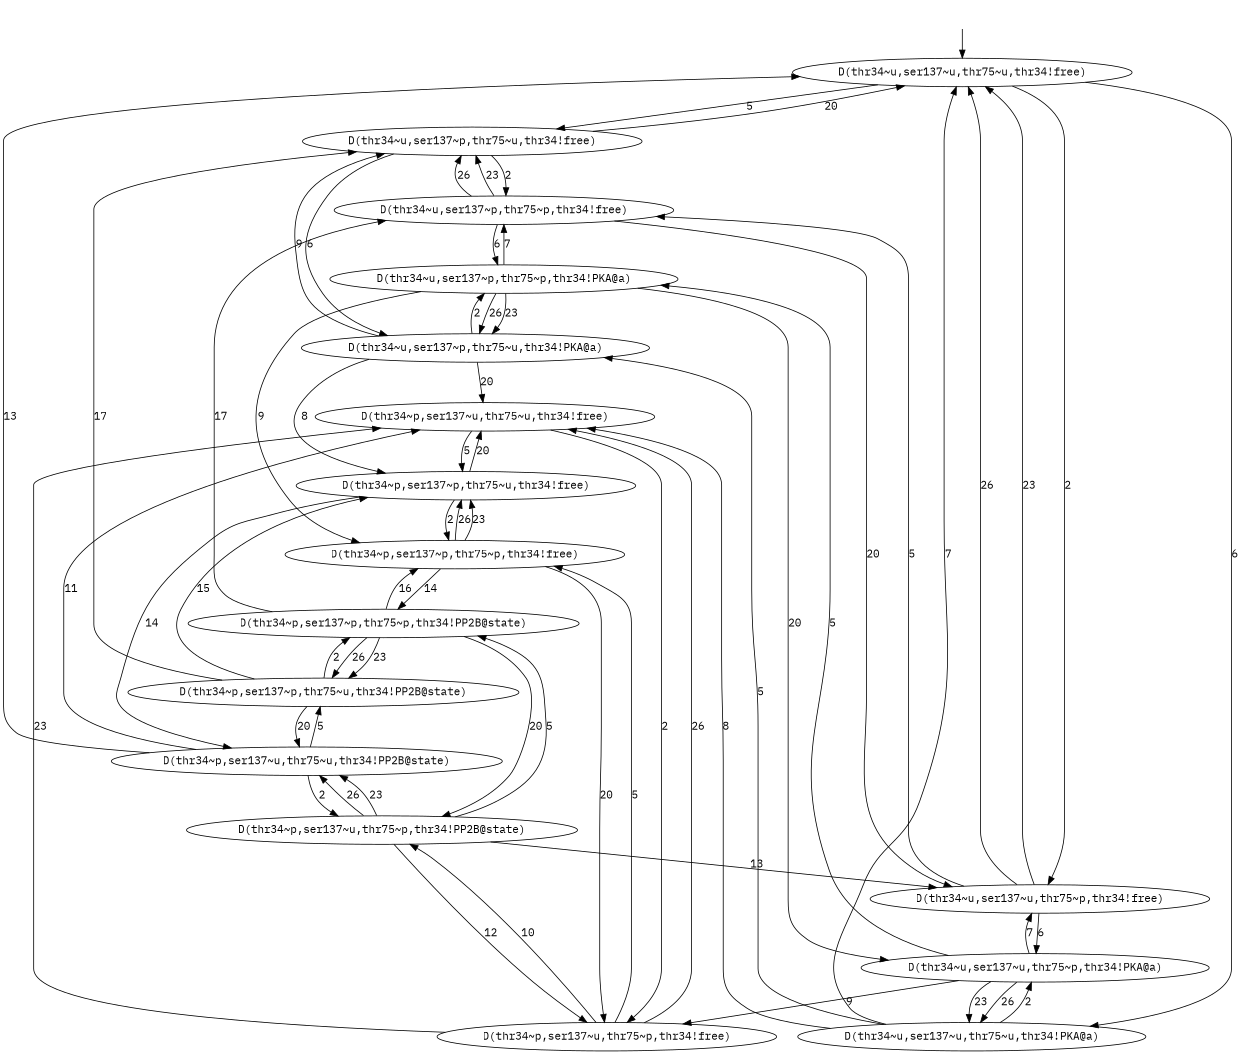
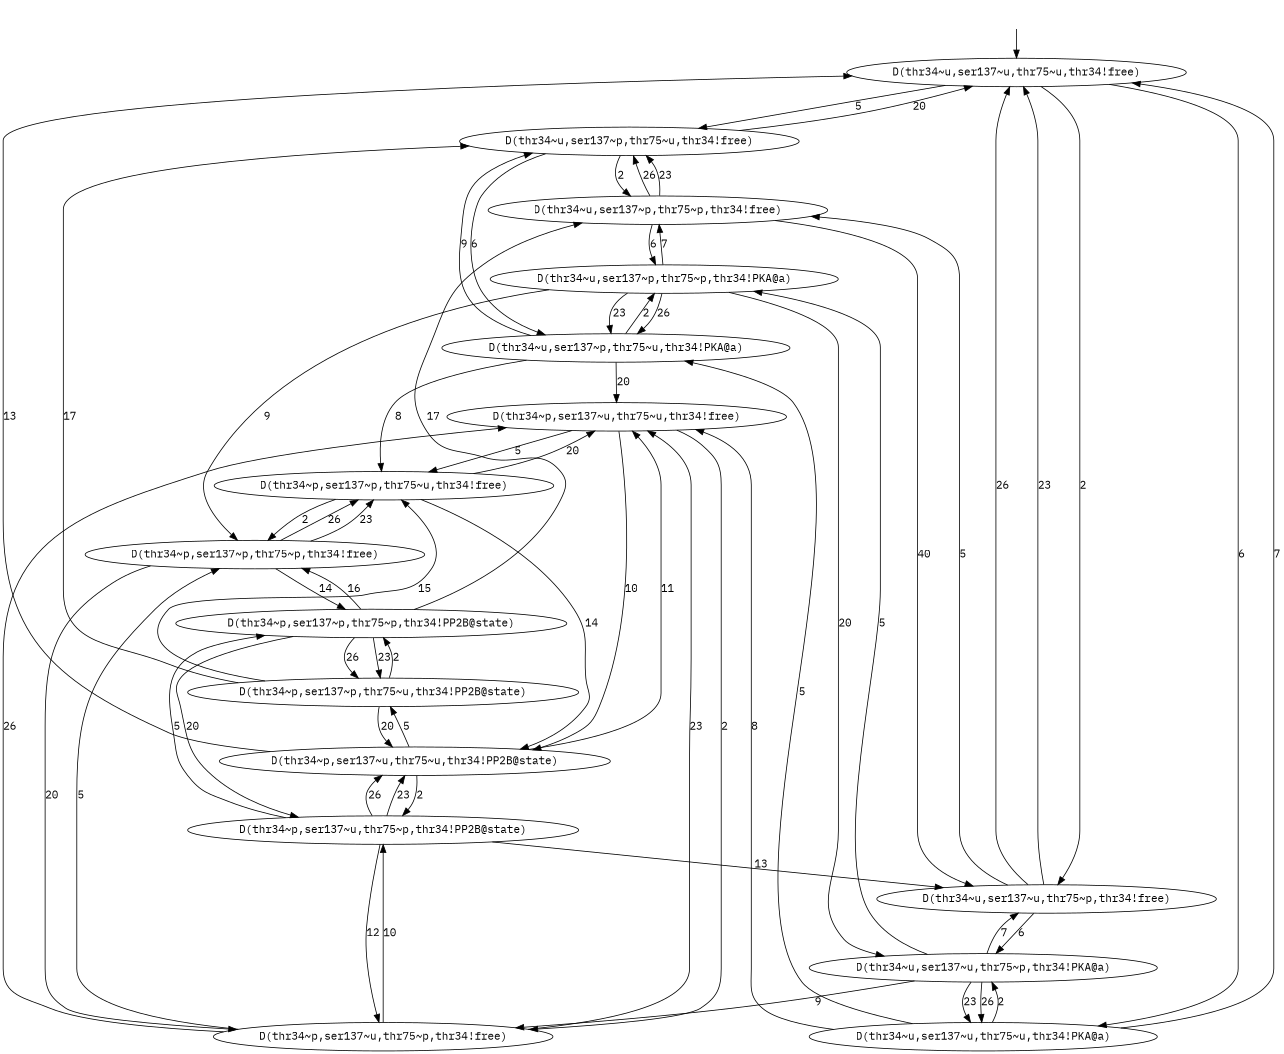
(873, 555) -> (924, 555)
none -> (623, 607)
